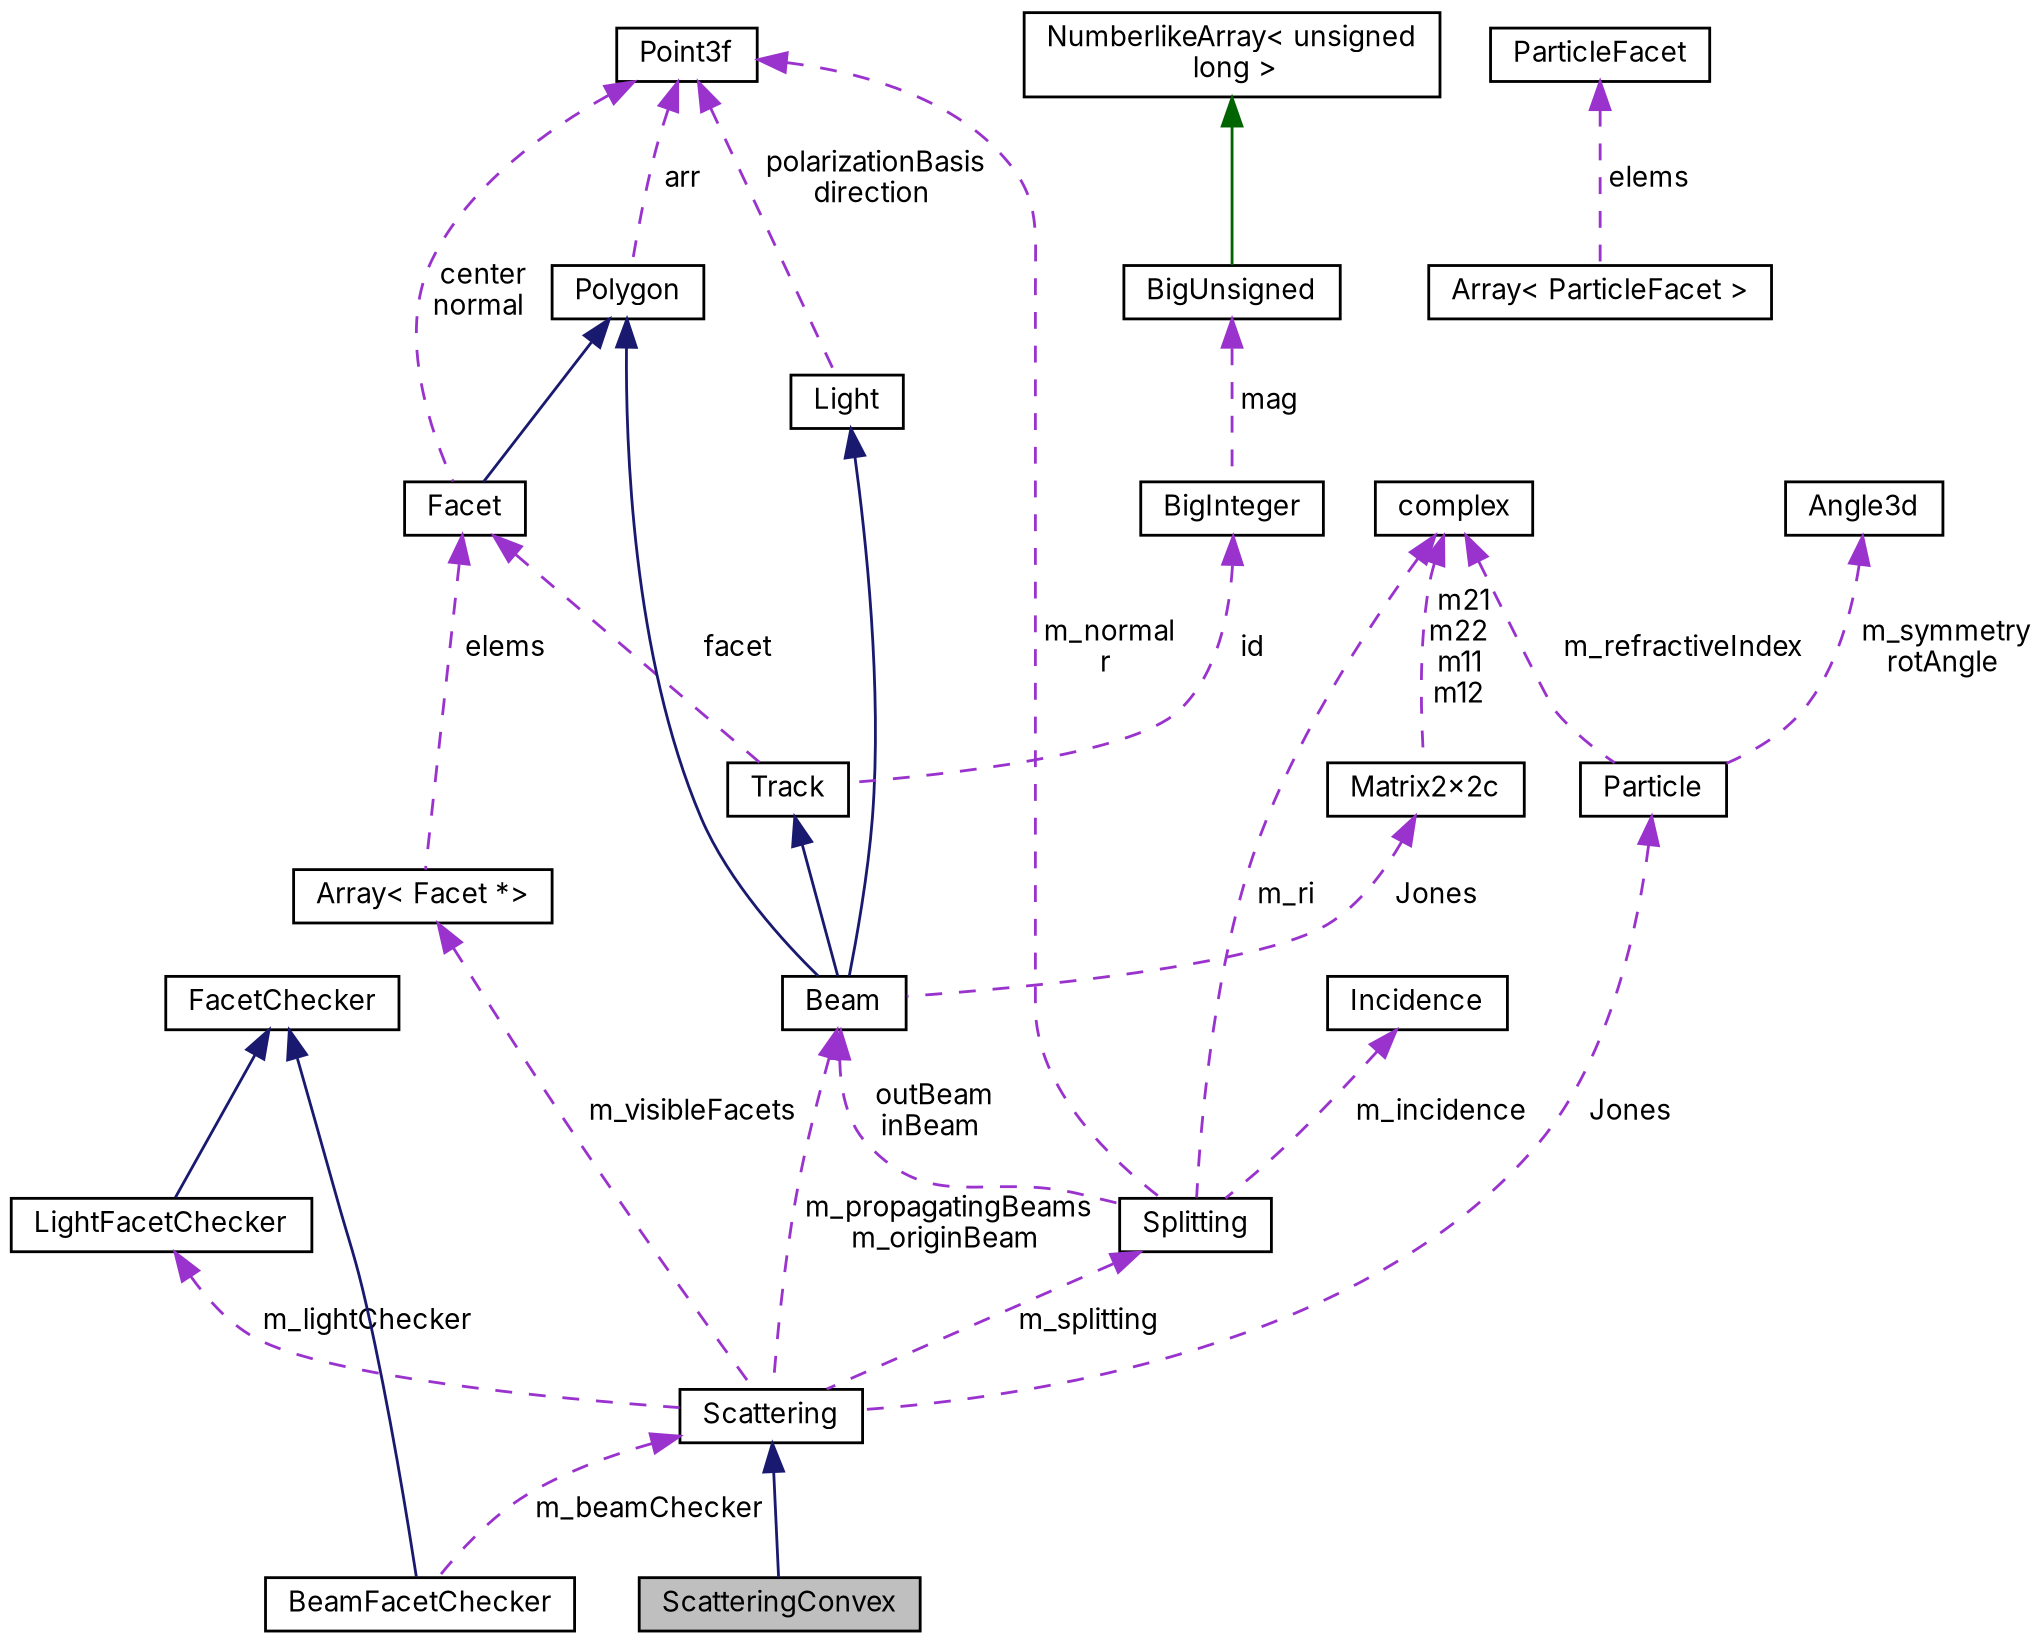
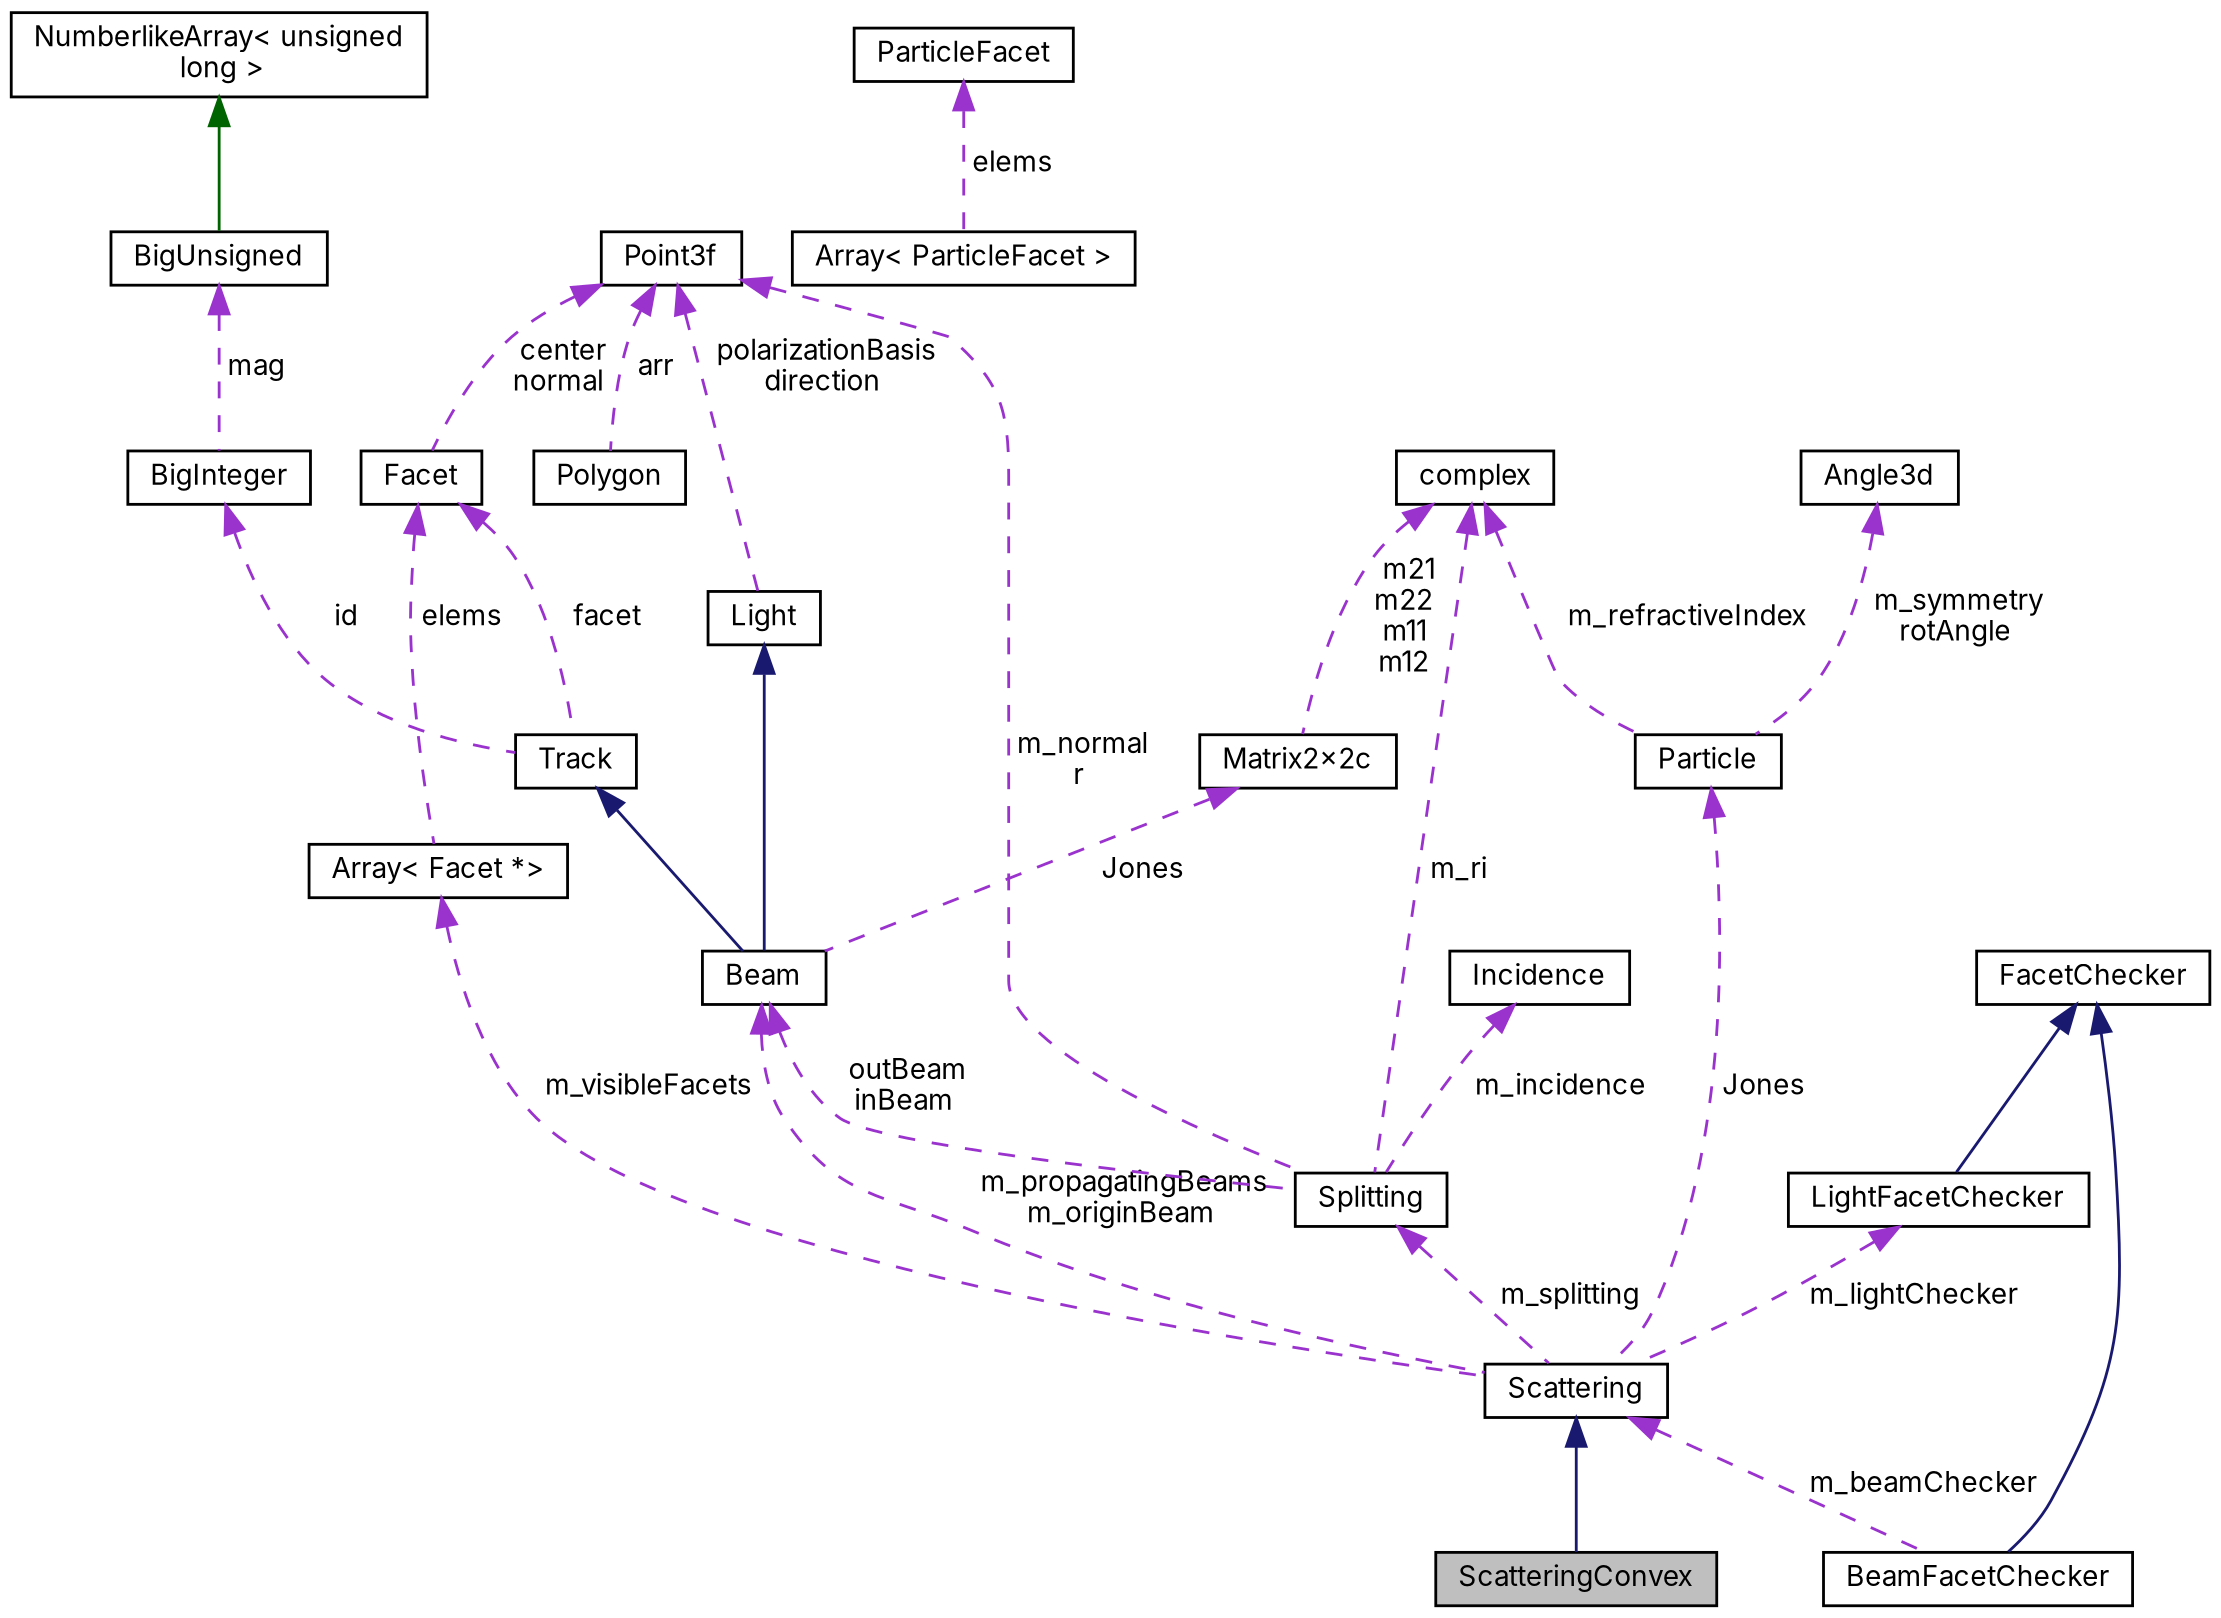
(538, 412) -> none
(668, 716) -> none
